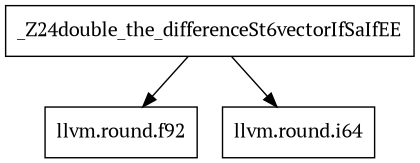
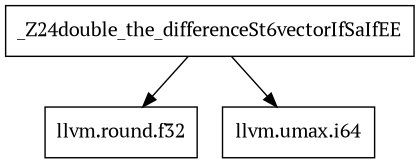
(121, 132) -> (121, 132)
(299, 132) -> (299, 132)
